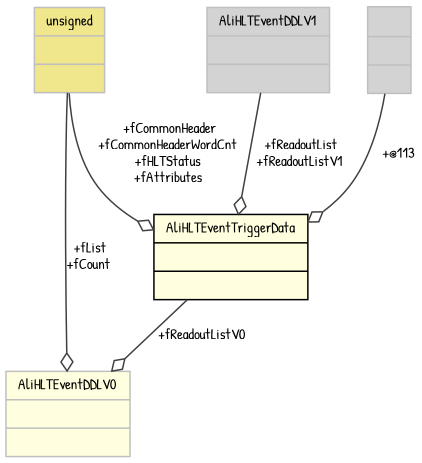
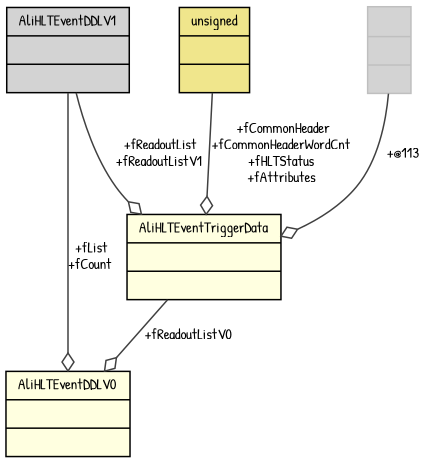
(69, 50) -> (214, 50)
(268, 50) -> (68, 50)
(66, 223) -> (68, 223)
(68, 414) -> (68, 414)
